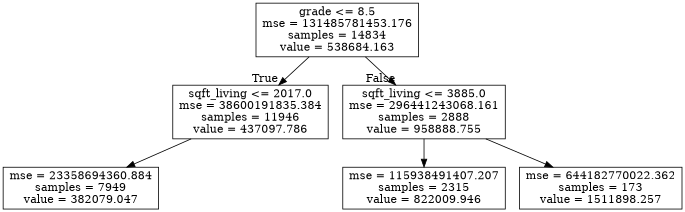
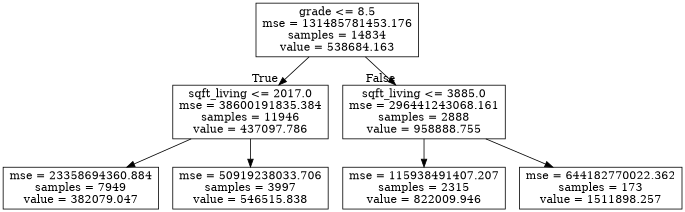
none -> (250, 188)
